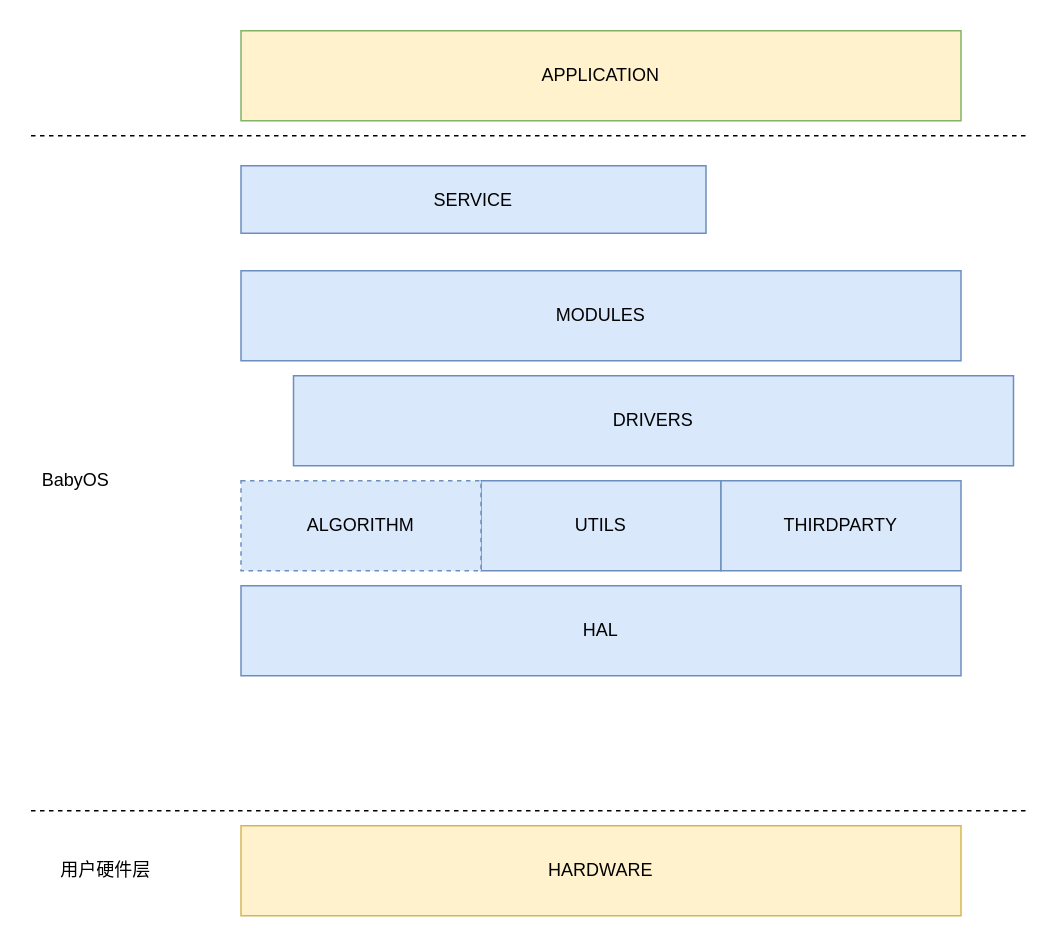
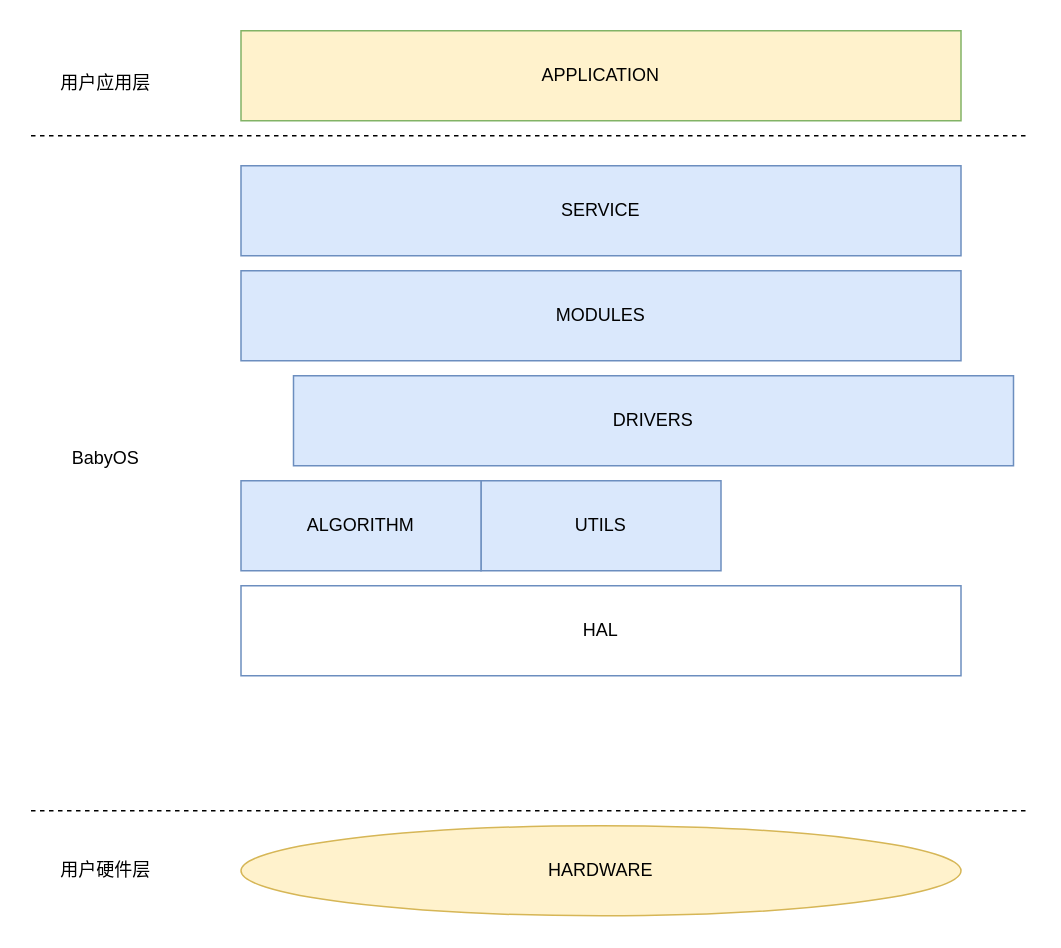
none -> (106, 83)
(473, 200) -> (601, 211)
(76, 481) -> (106, 458)
(361, 526) -> (361, 526)
(841, 526) -> none
(601, 631) -> (601, 631)
(601, 871) -> (601, 871)
